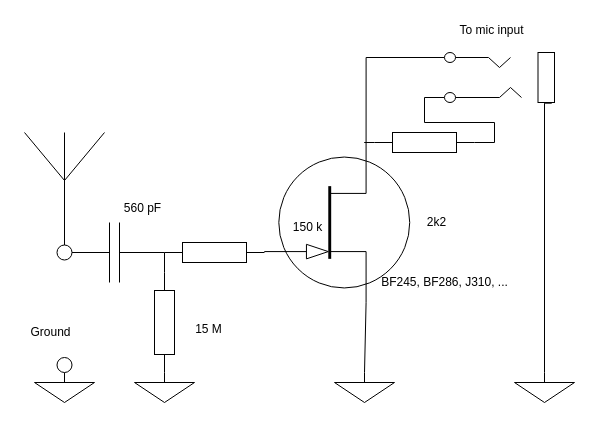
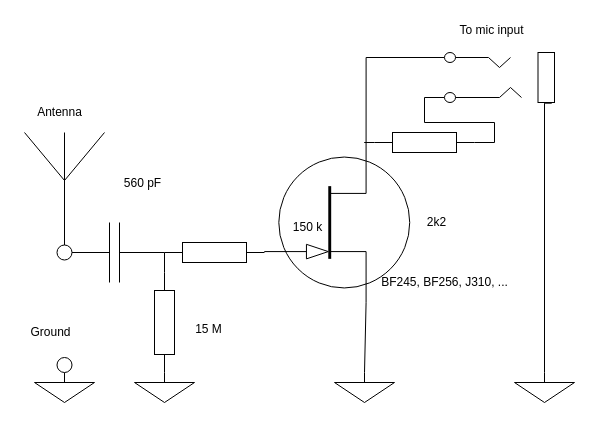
none -> (60, 113)
(143, 209) -> (143, 184)
(445, 283) -> (445, 283)
